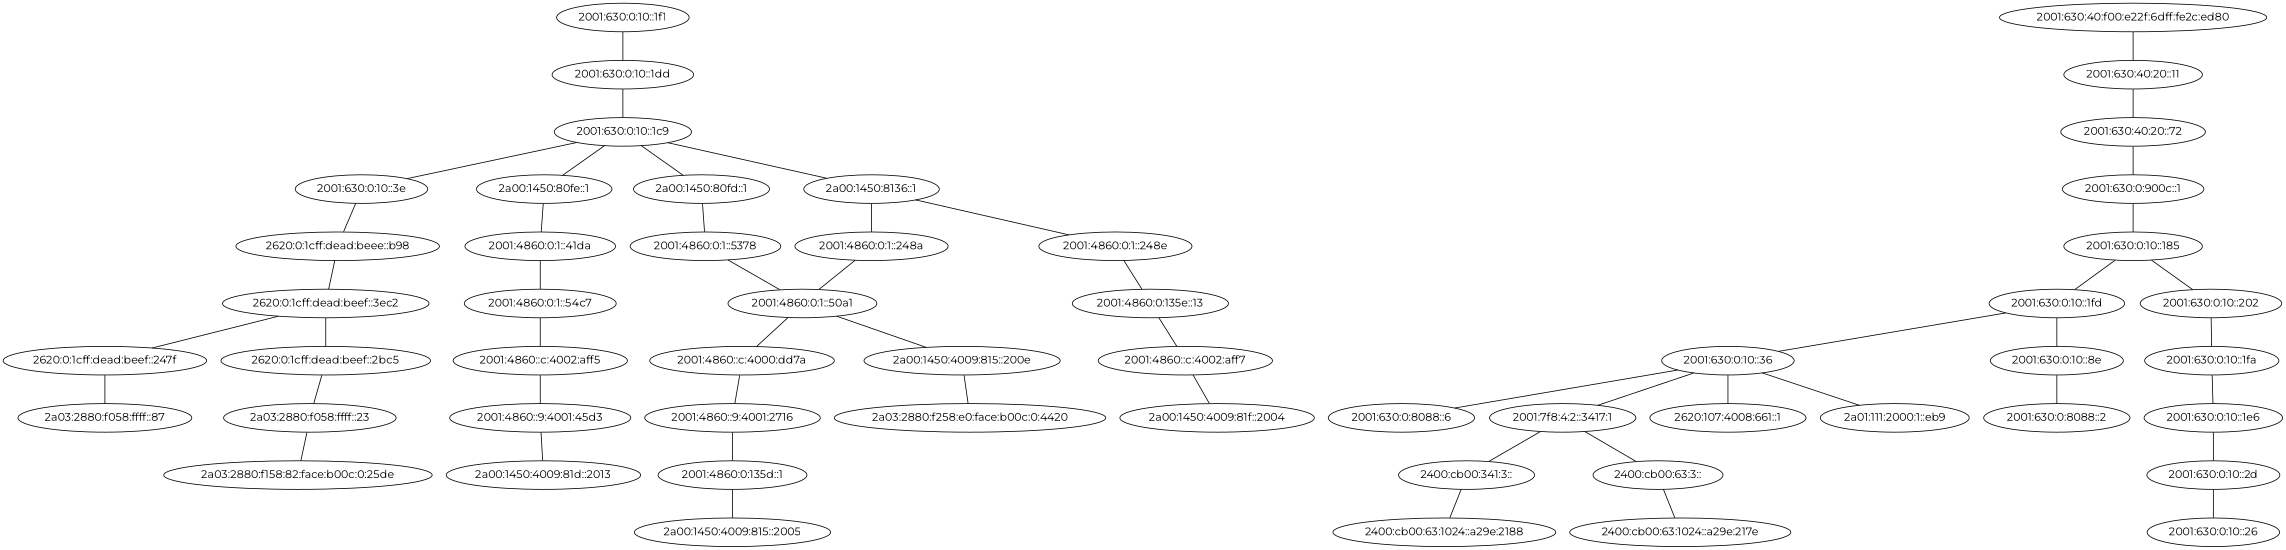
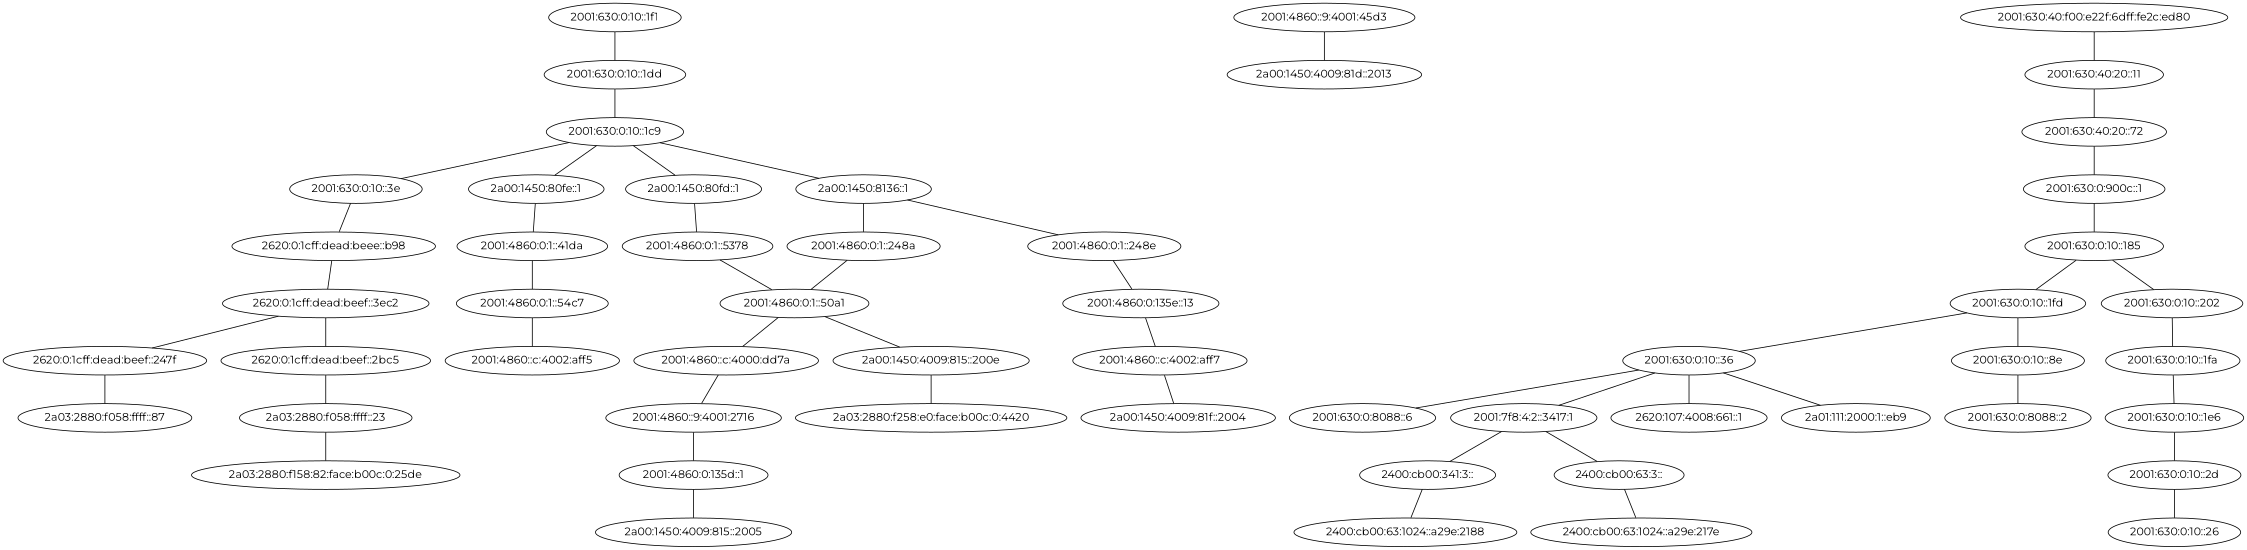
(540, 389) -> none
